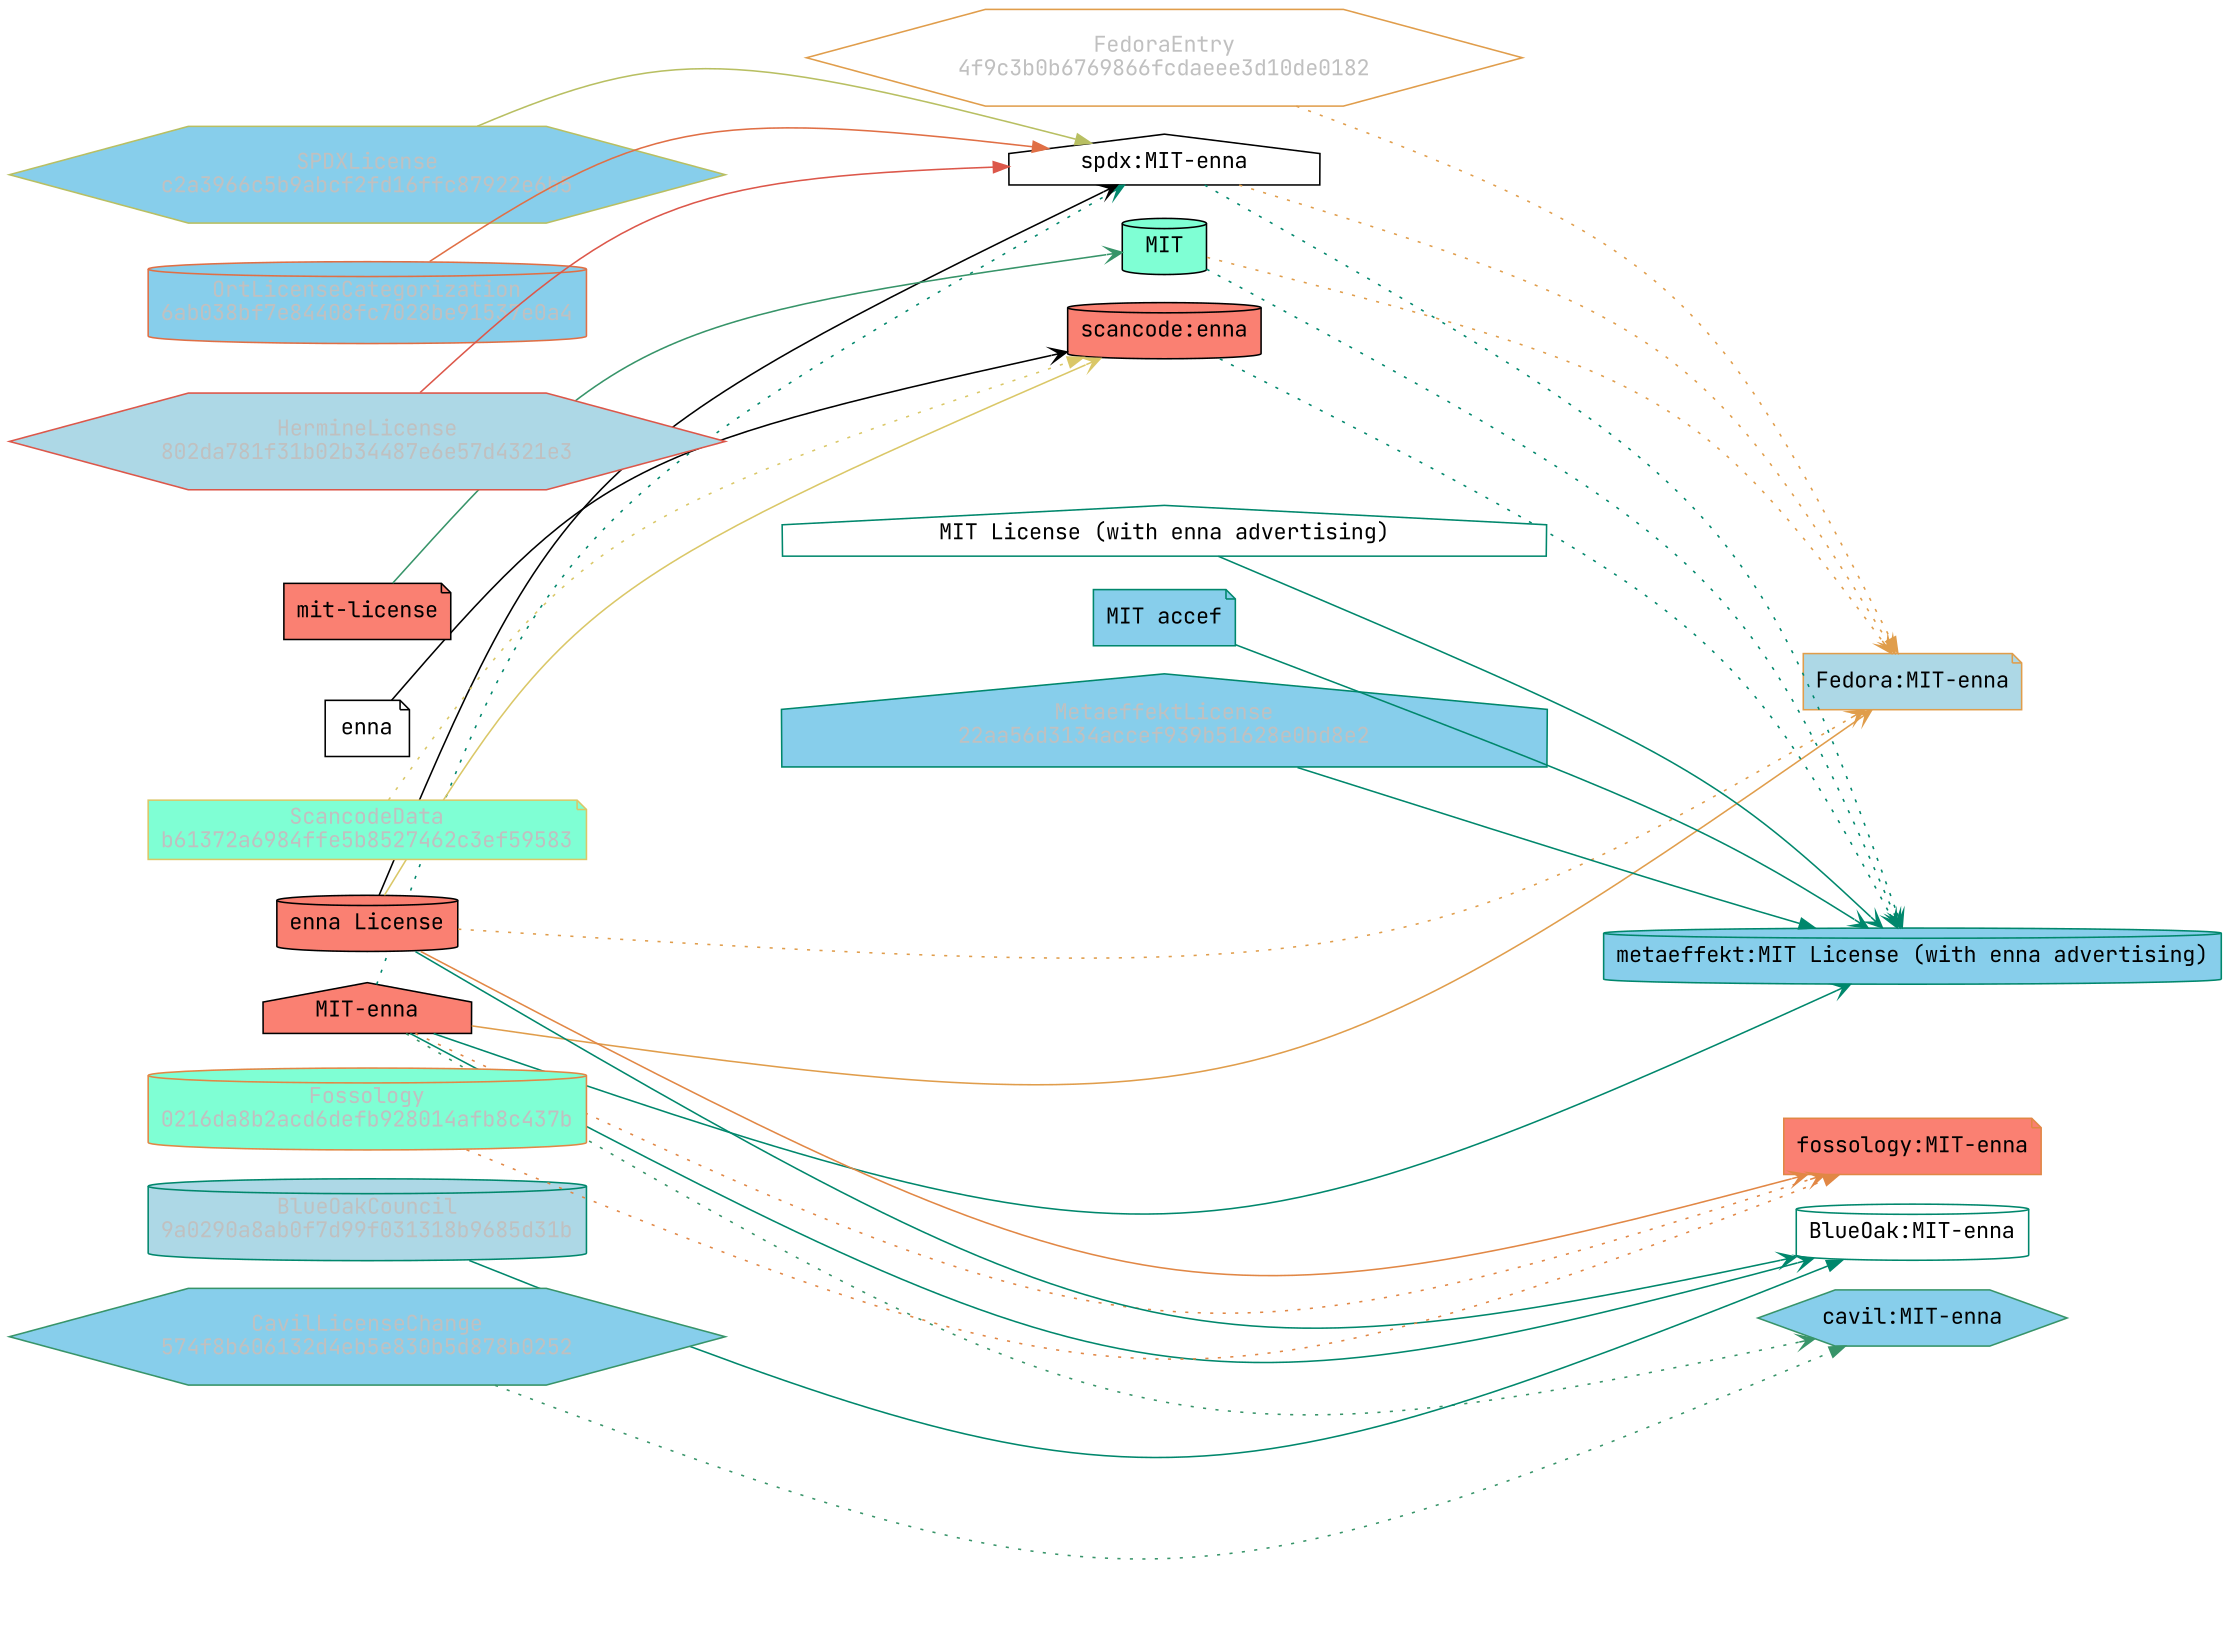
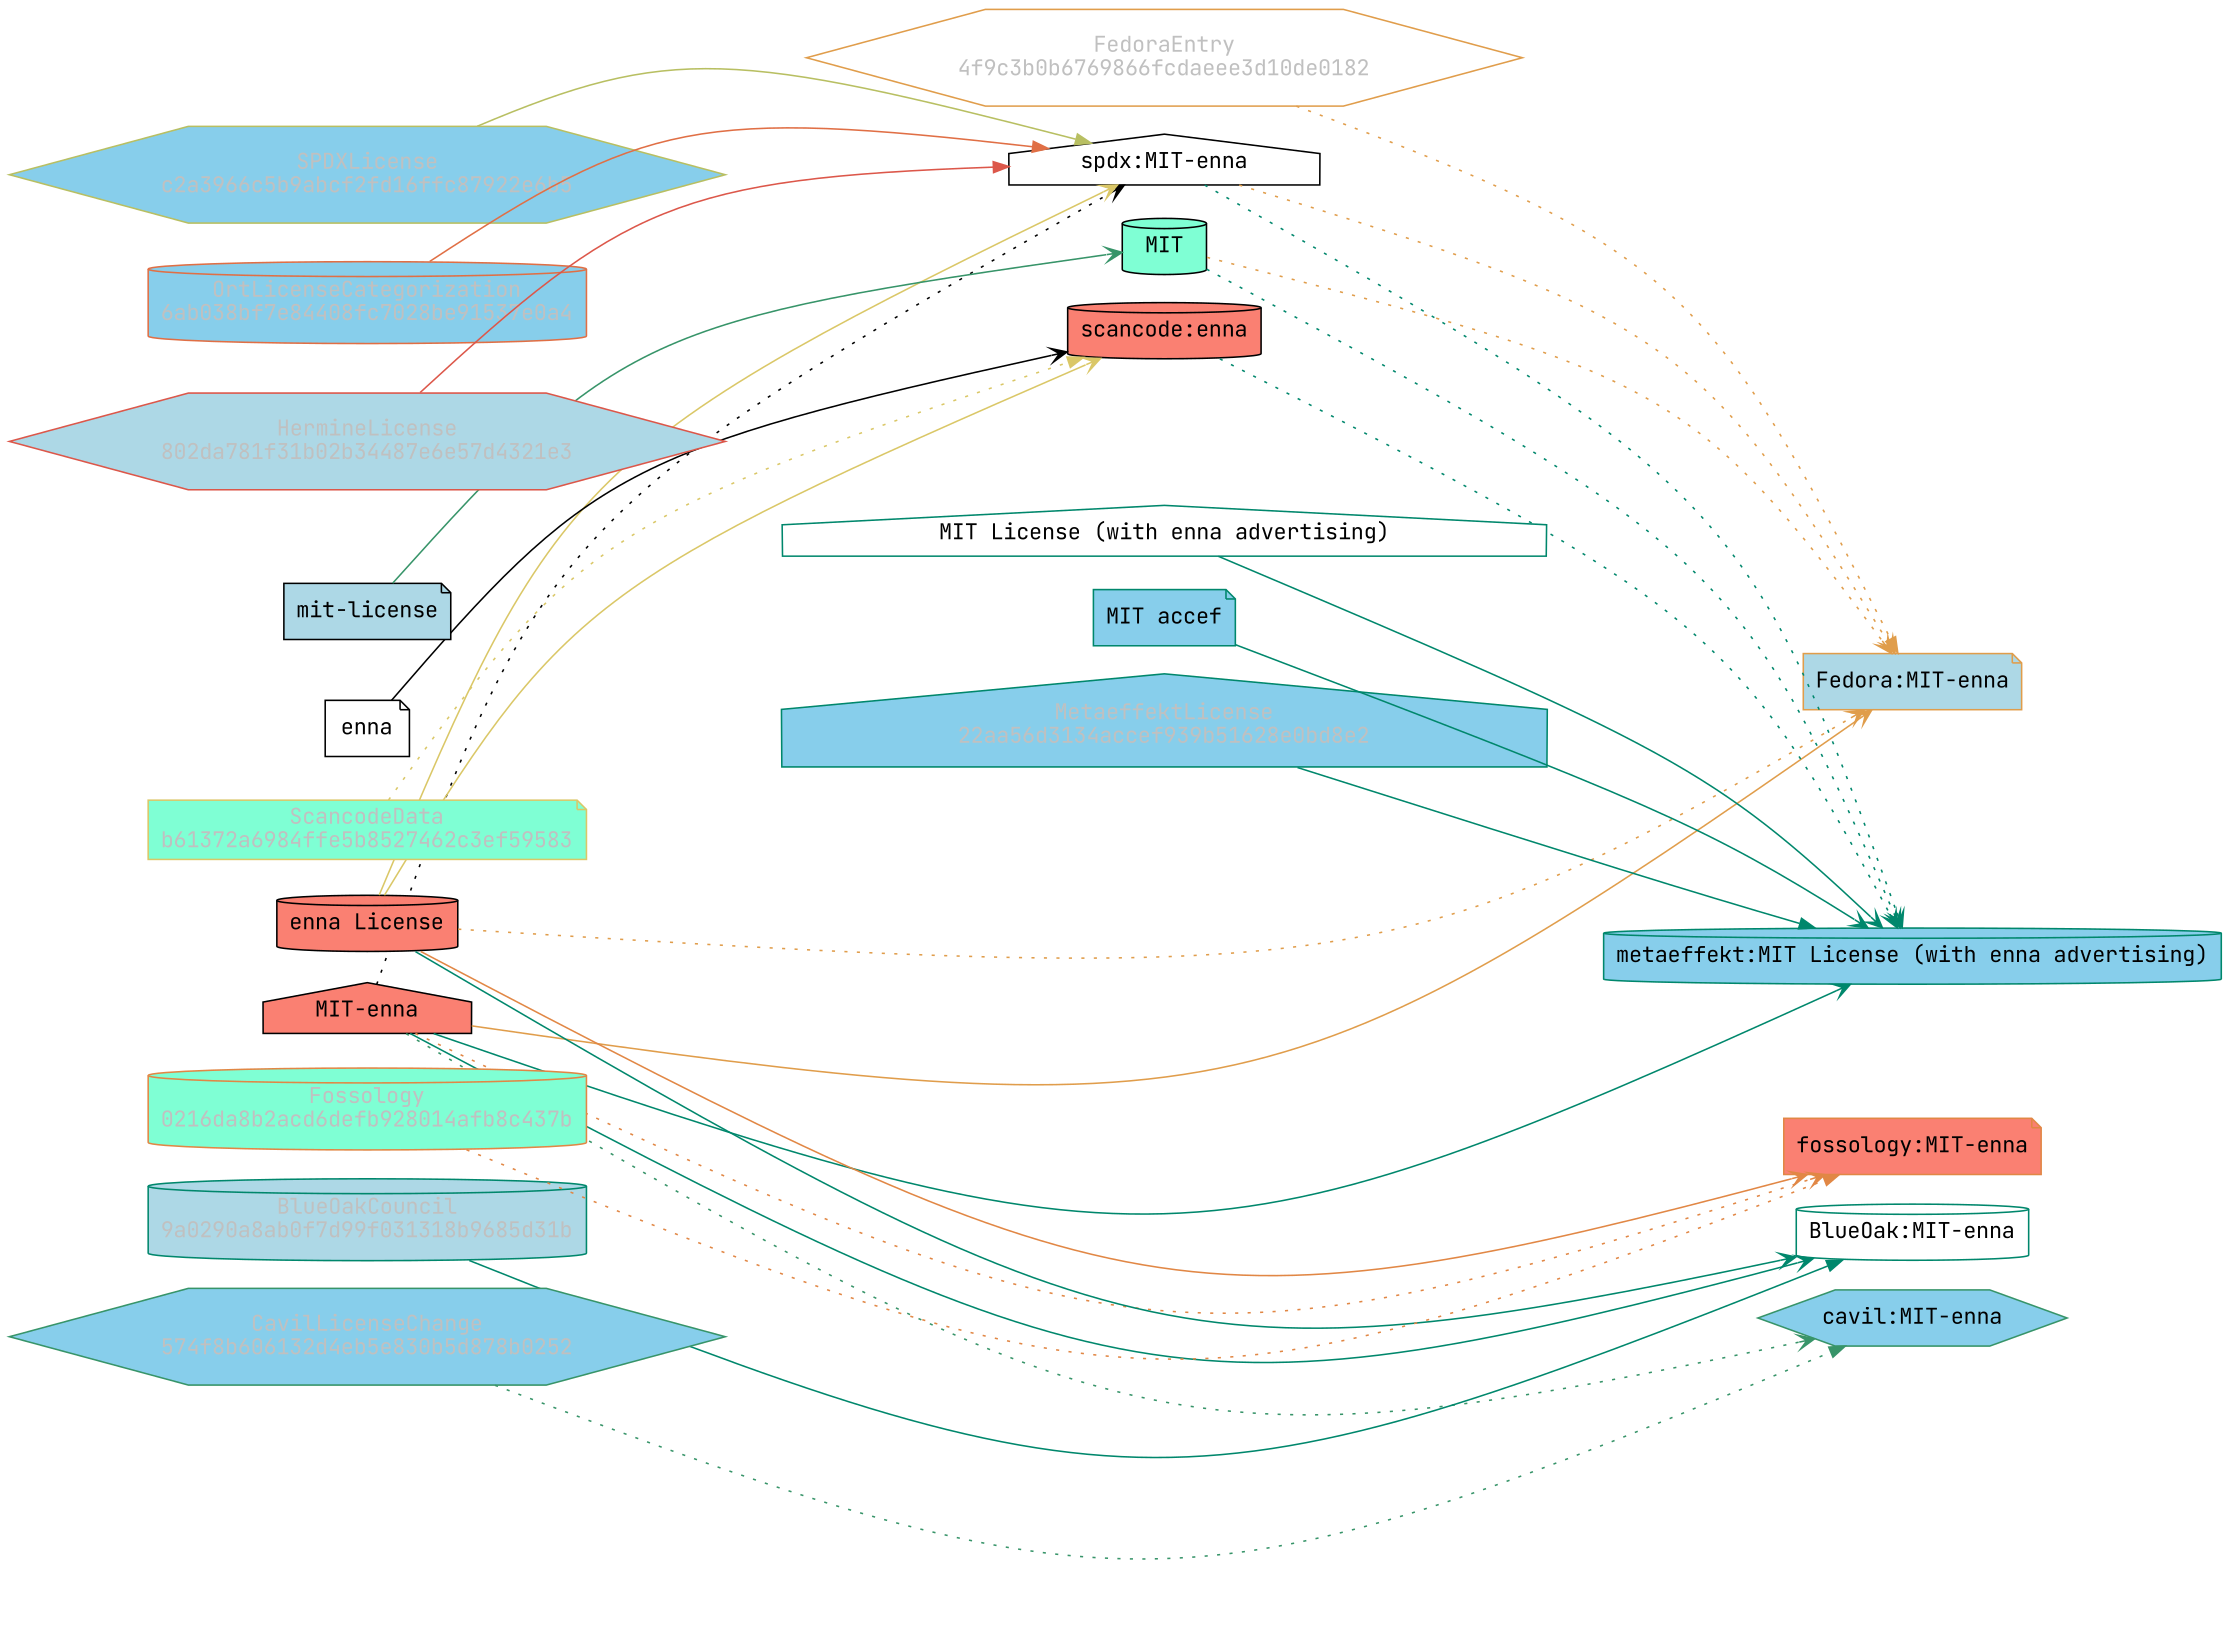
(647, 450) -> (647, 450)
(640, 497) -> (640, 497)
(367, 611) -> (367, 611)
